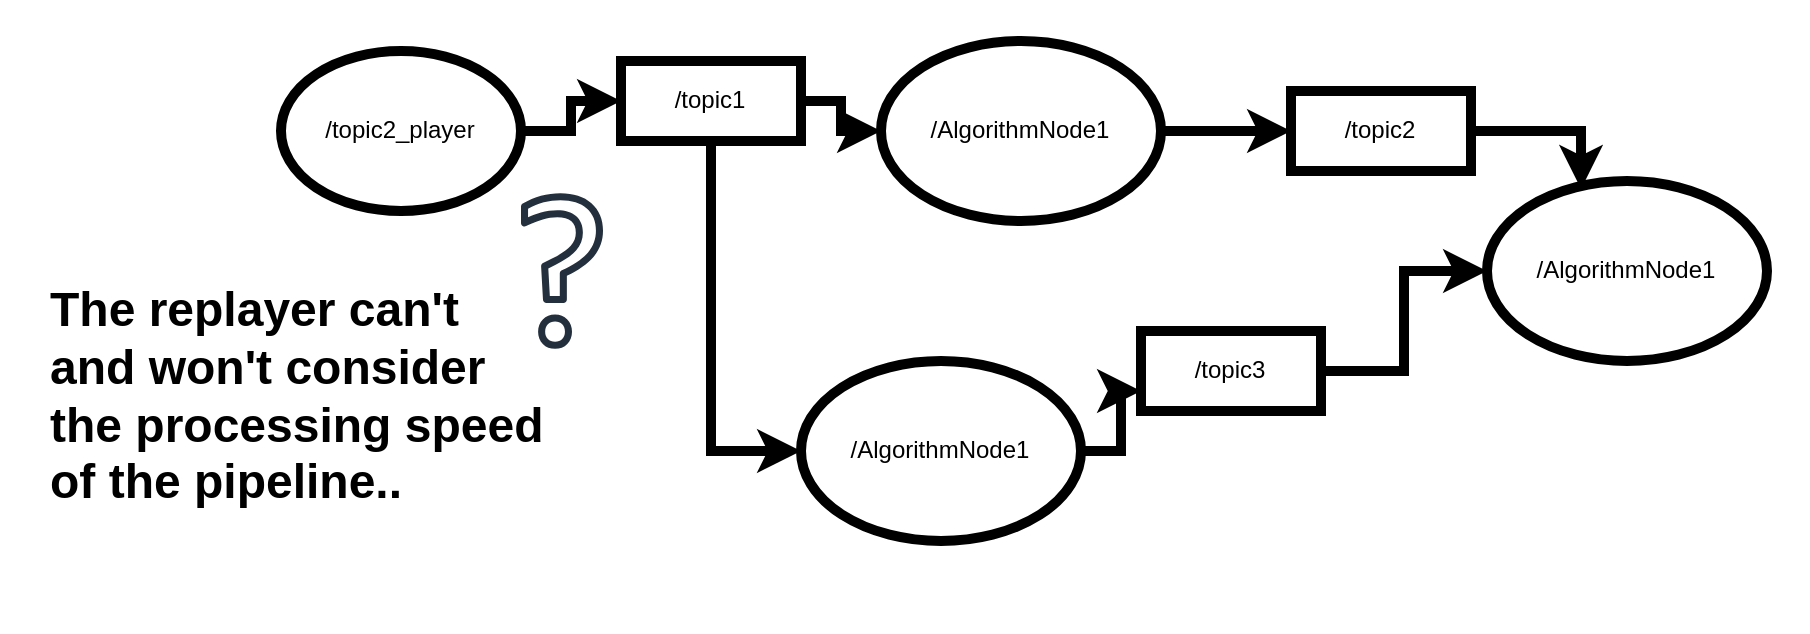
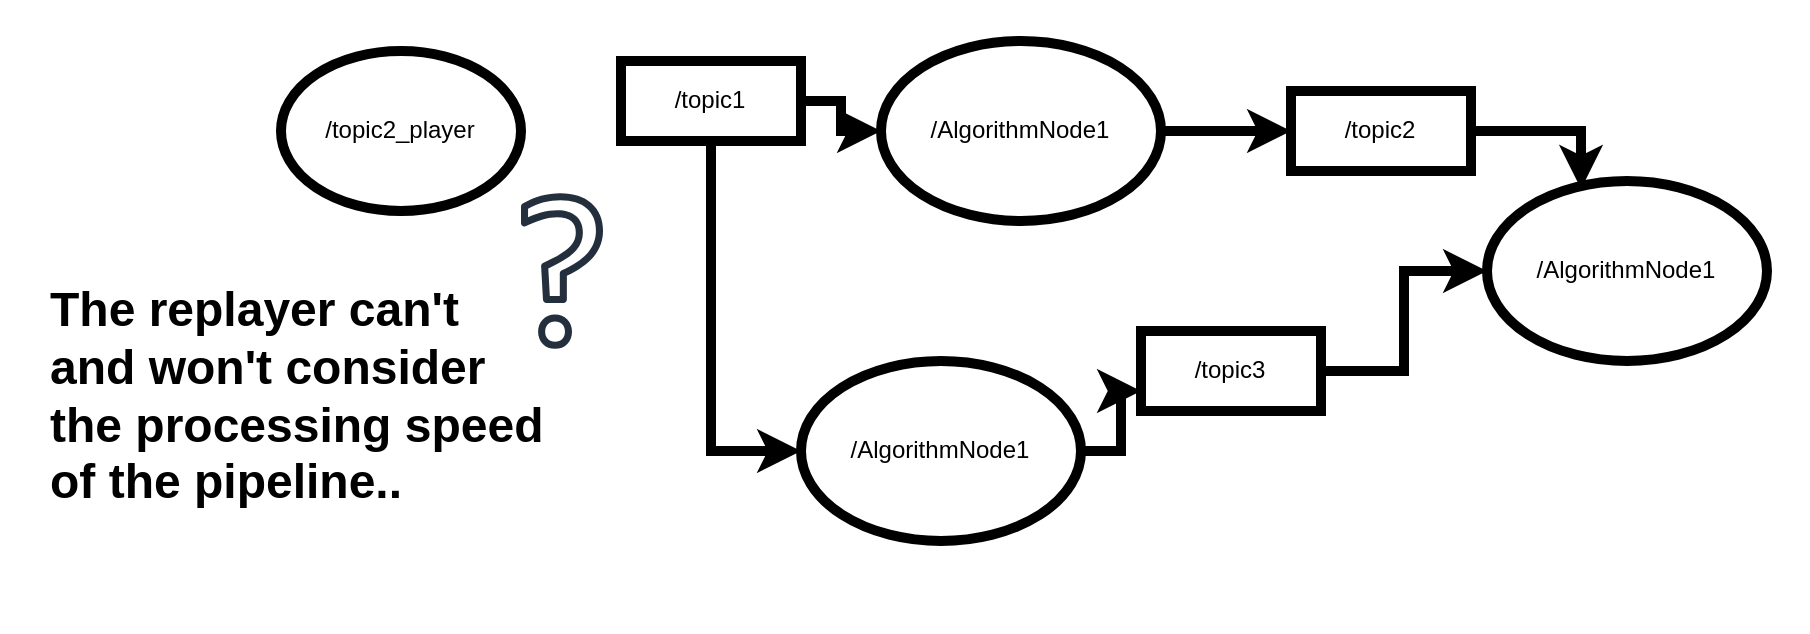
(571, 129) -> none
